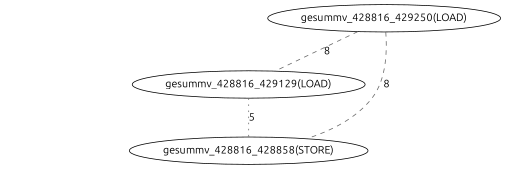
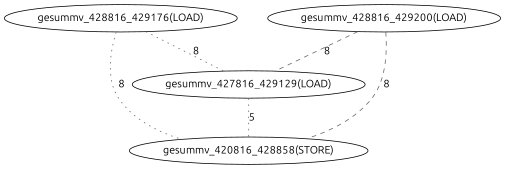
none -> (121, 18)
(384, 18) -> (384, 18)
(249, 84) -> (249, 84)
(249, 151) -> (249, 151)
